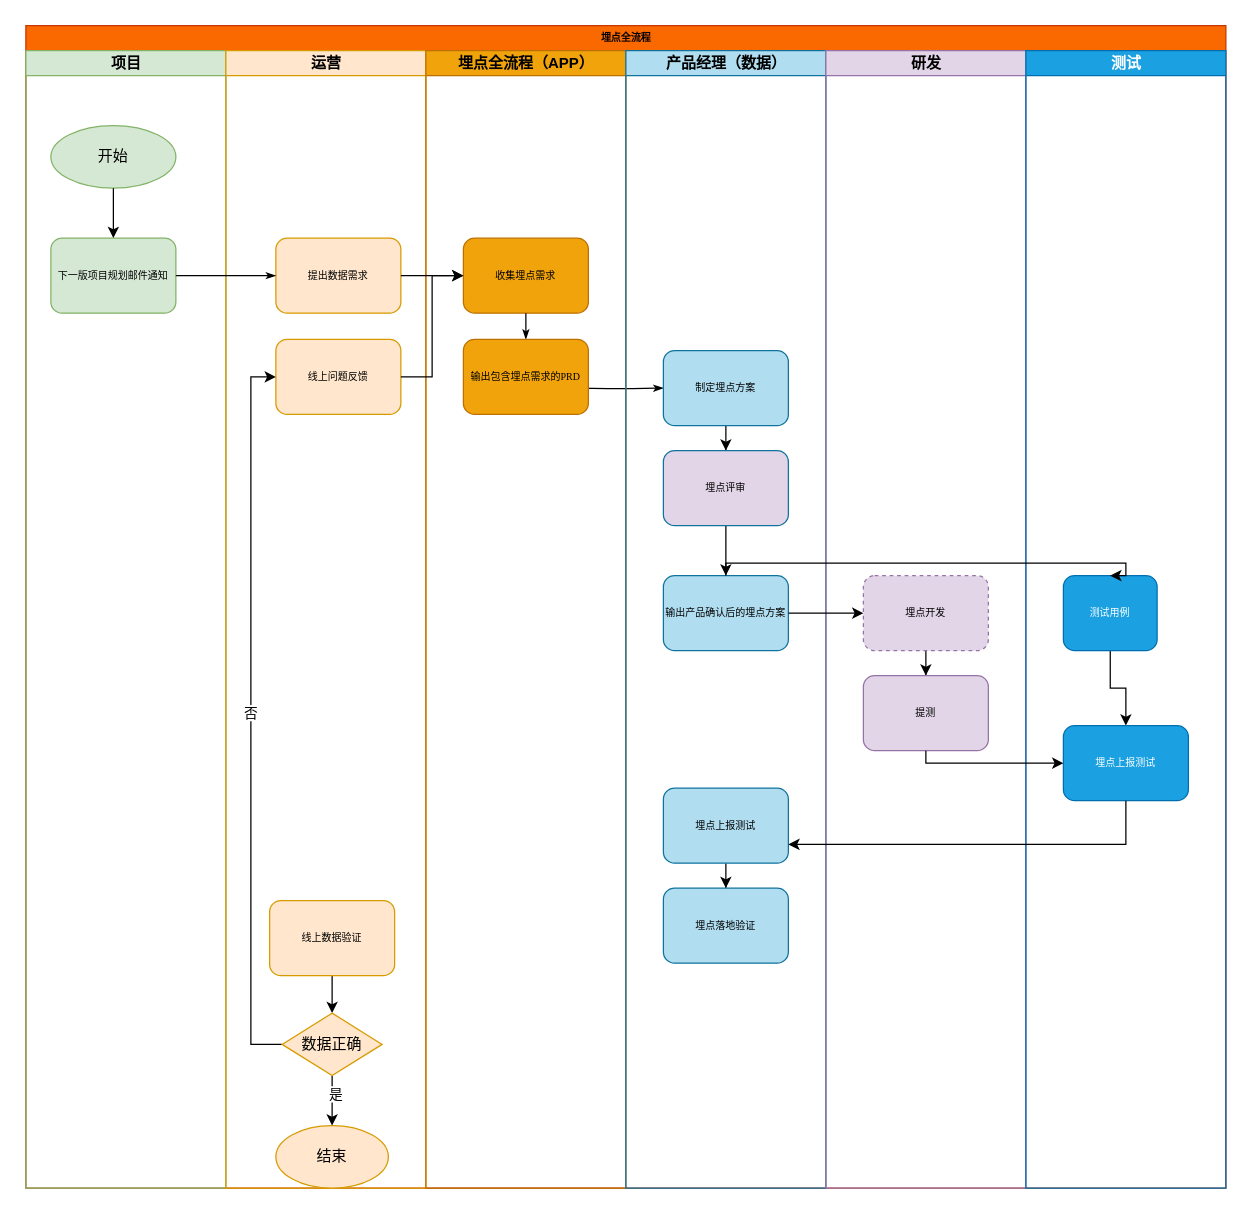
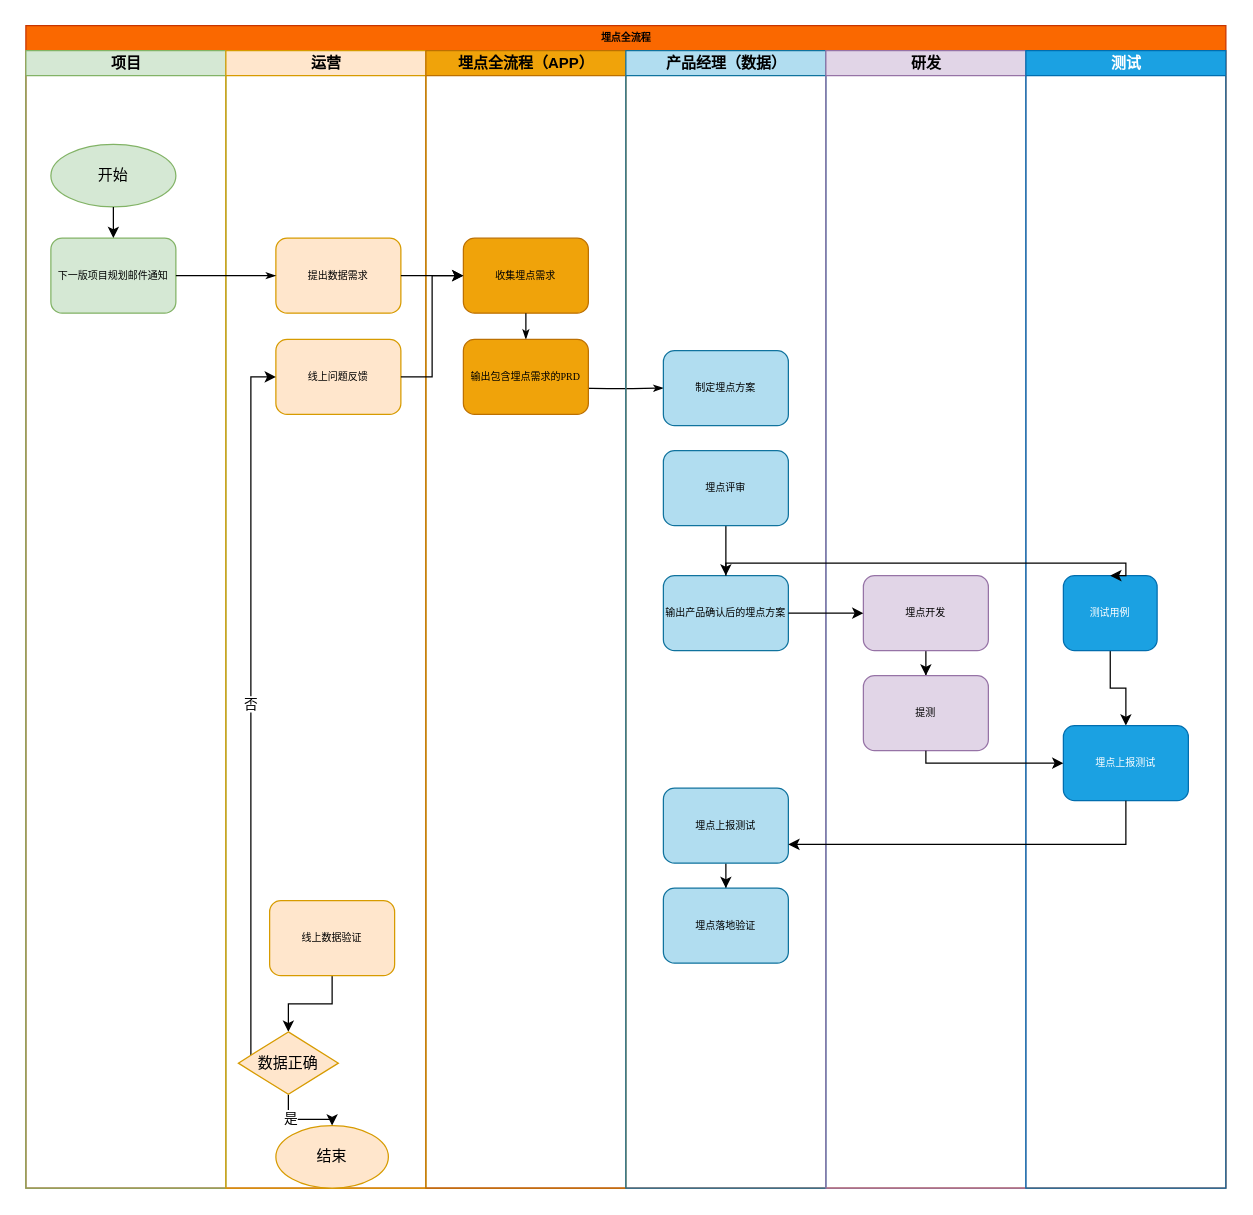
(113, 157) -> (113, 176)
(726, 443) -> none
(726, 488) -> (726, 488)
(926, 613) -> (926, 613)
(332, 1044) -> (288, 1063)
